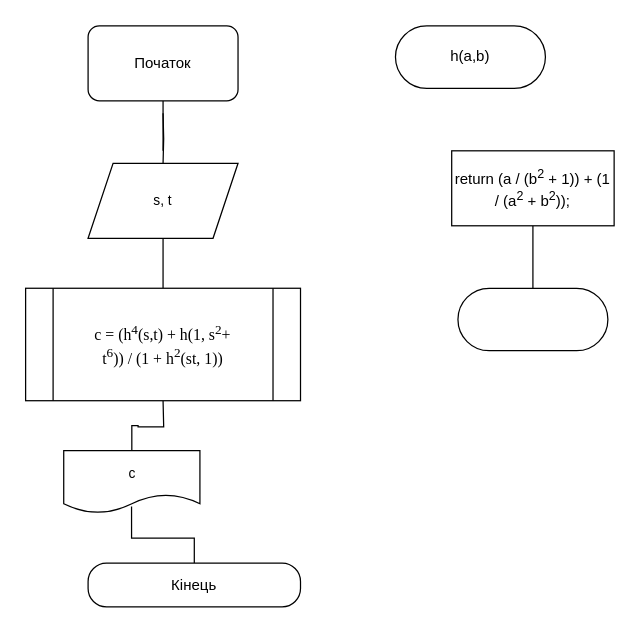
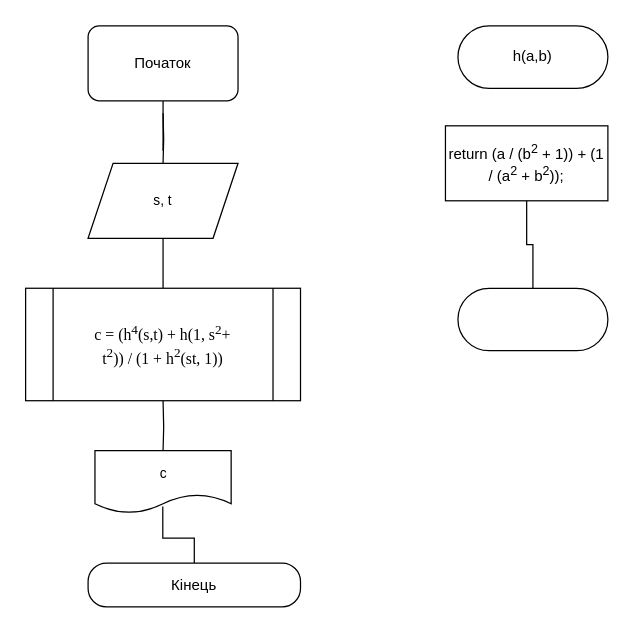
(471, 57) -> (533, 57)
(533, 188) -> (527, 163)
(163, 344) -> (163, 344)
(132, 482) -> (163, 482)
